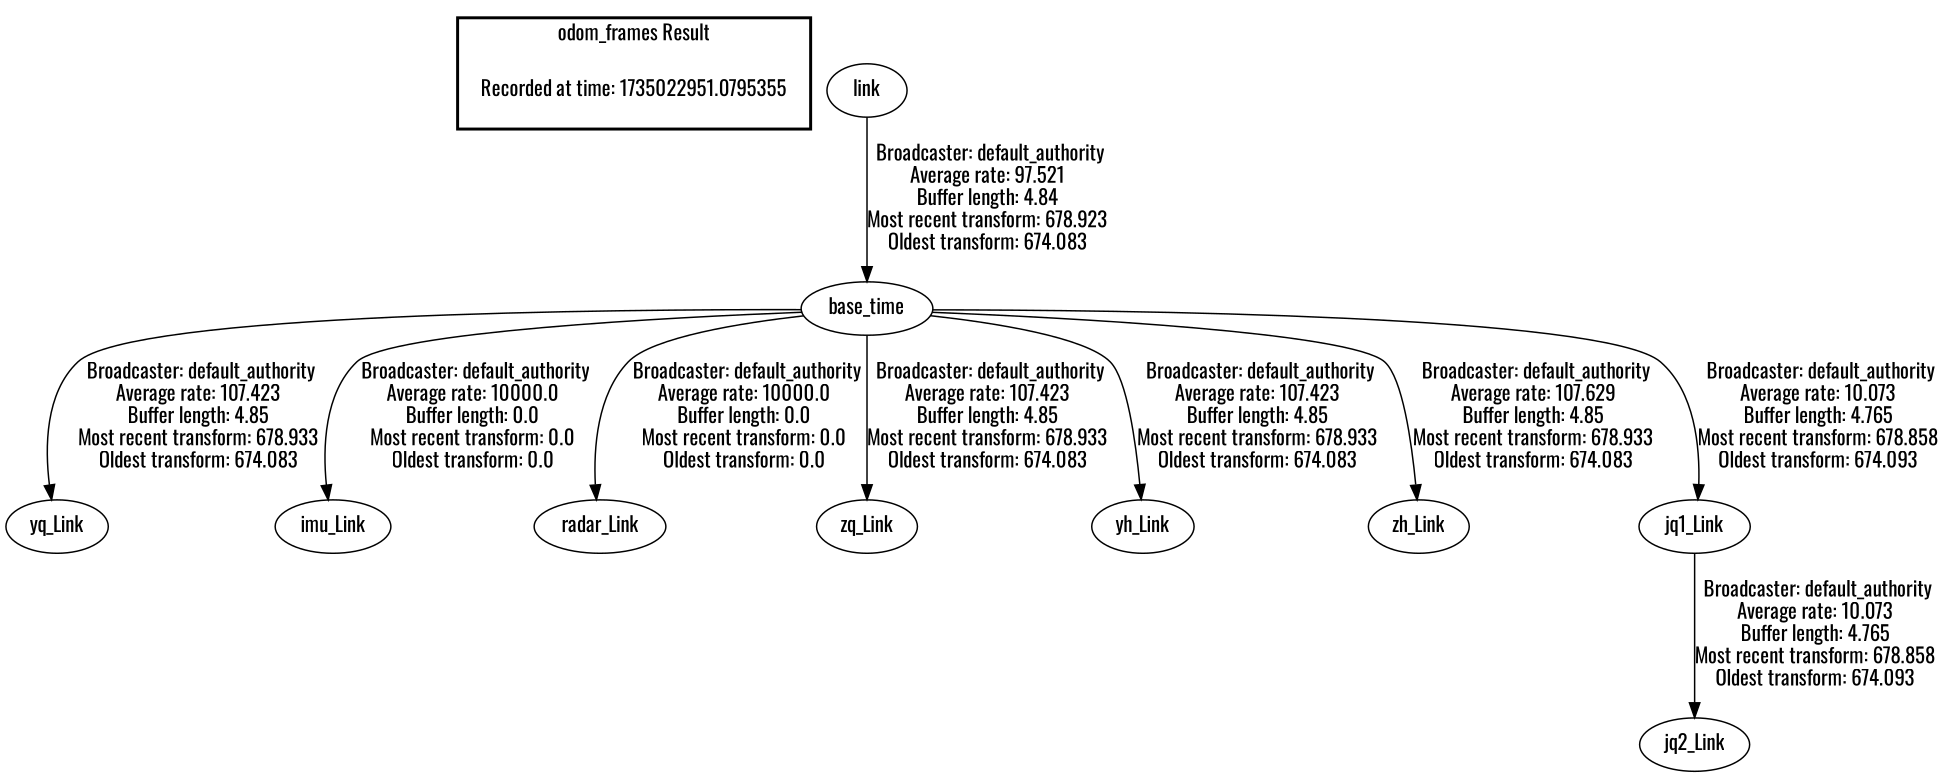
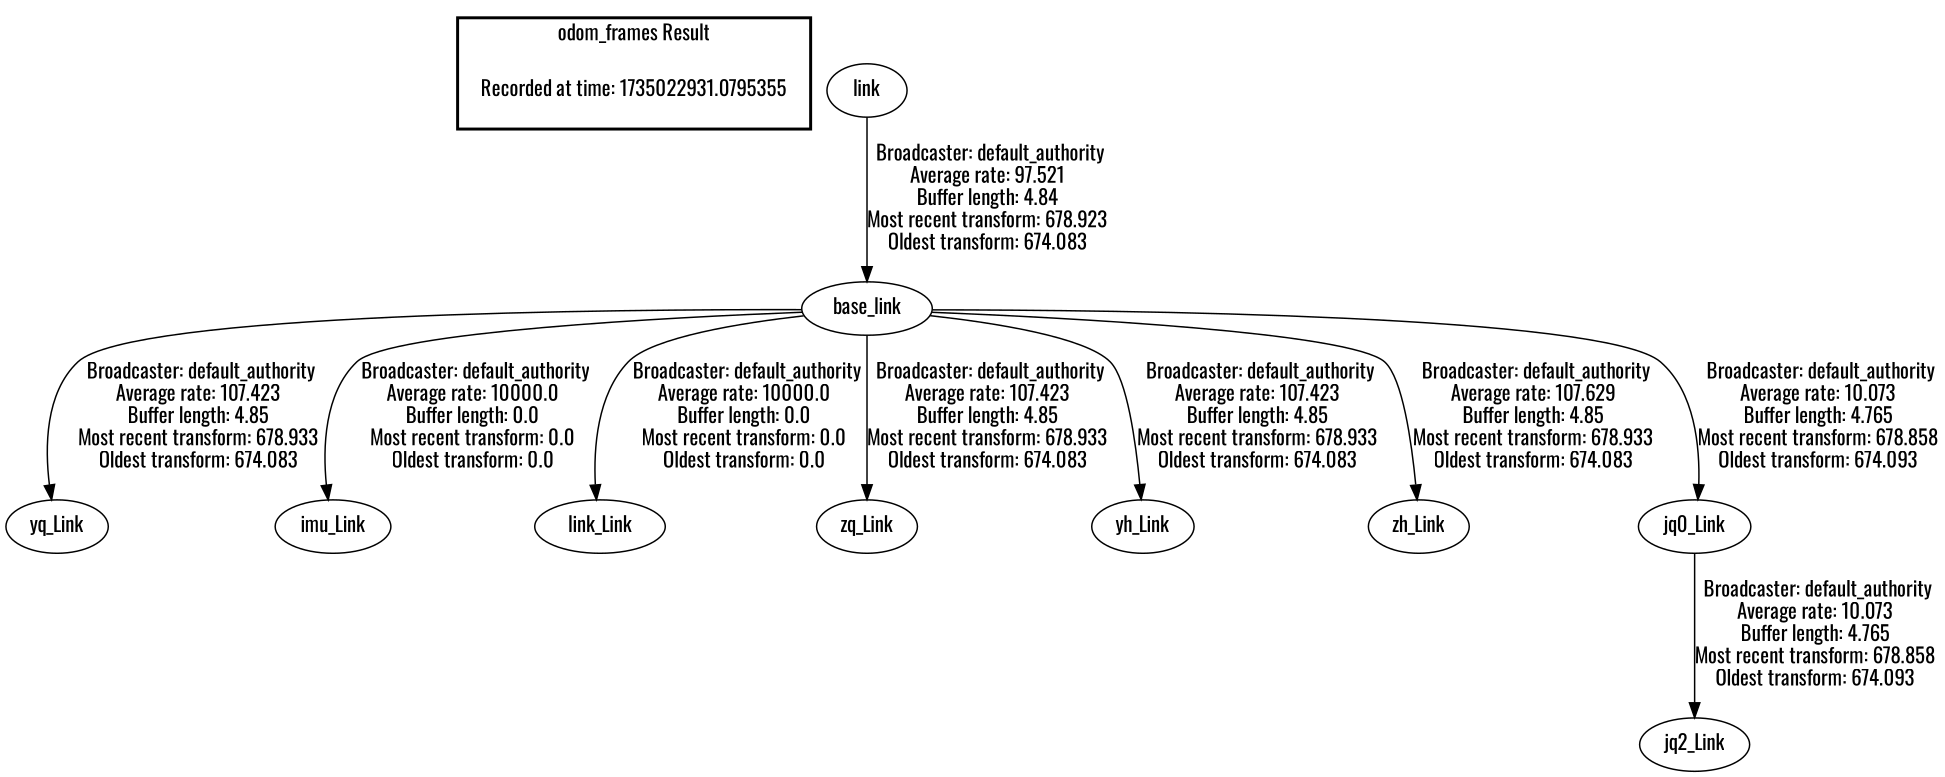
(634, 90) -> (634, 90)
(867, 309) -> (867, 309)
(600, 527) -> (600, 527)
(1695, 527) -> (1695, 527)
